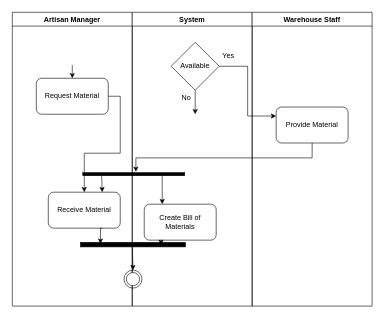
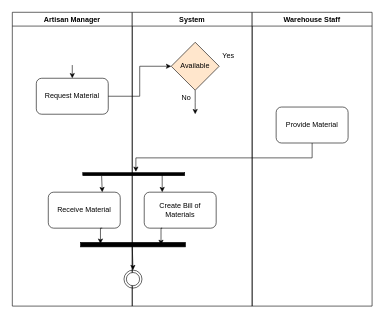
(195, 66) -> (195, 66)
(248, 90) -> none
(84, 153) -> (140, 96)
(180, 222) -> (180, 210)
